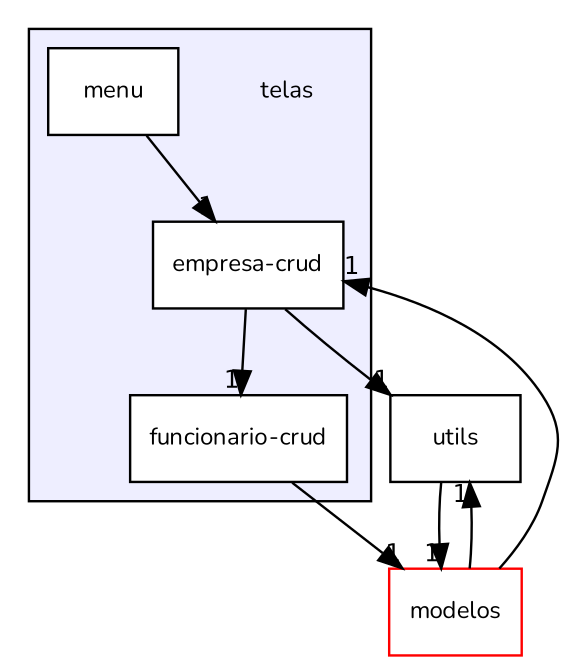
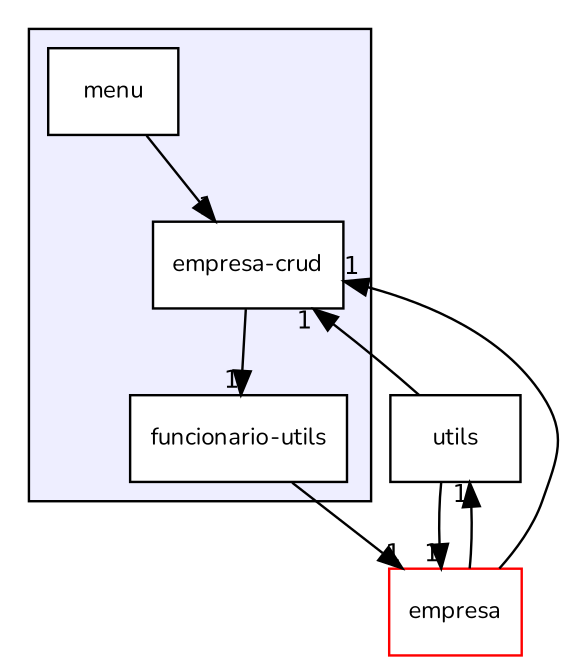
(287, 92) -> none
(328, 345) -> (387, 368)
(239, 439) -> (239, 439)
(455, 612) -> (455, 612)
